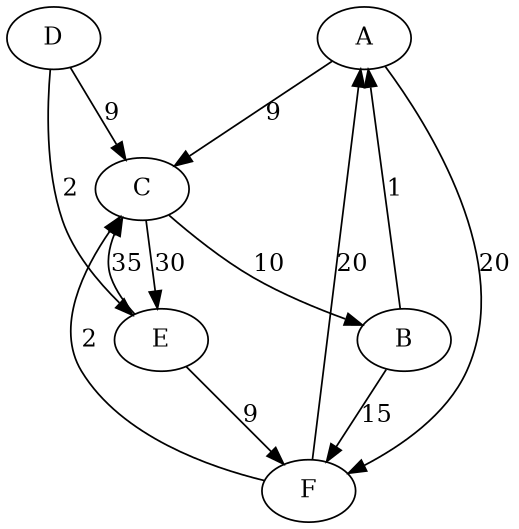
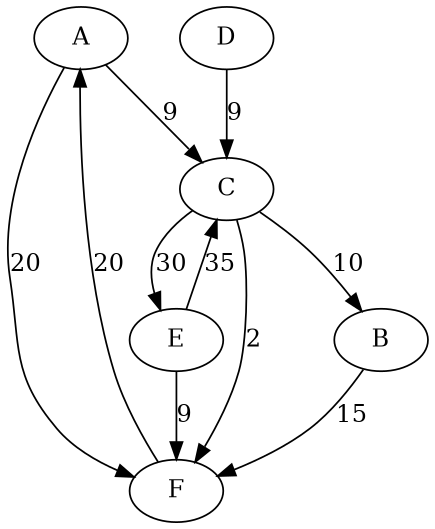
(56, 196) -> none
(385, 198) -> none
(102, 398) -> (244, 337)
